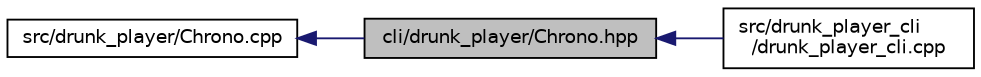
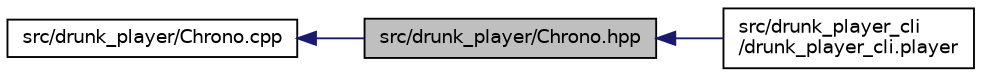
(510, 38) -> (510, 38)
(849, 38) -> (849, 38)
